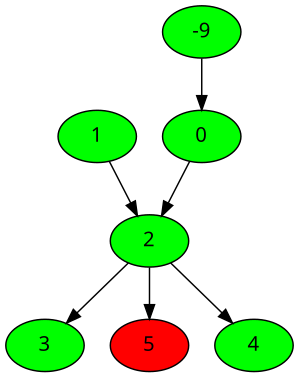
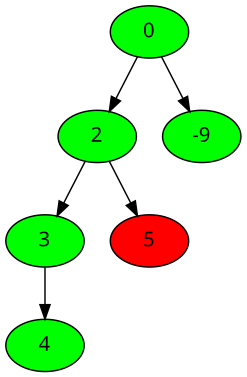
(202, 77) -> (172, 78)
(97, 136) -> none
(196, 288) -> (45, 286)
